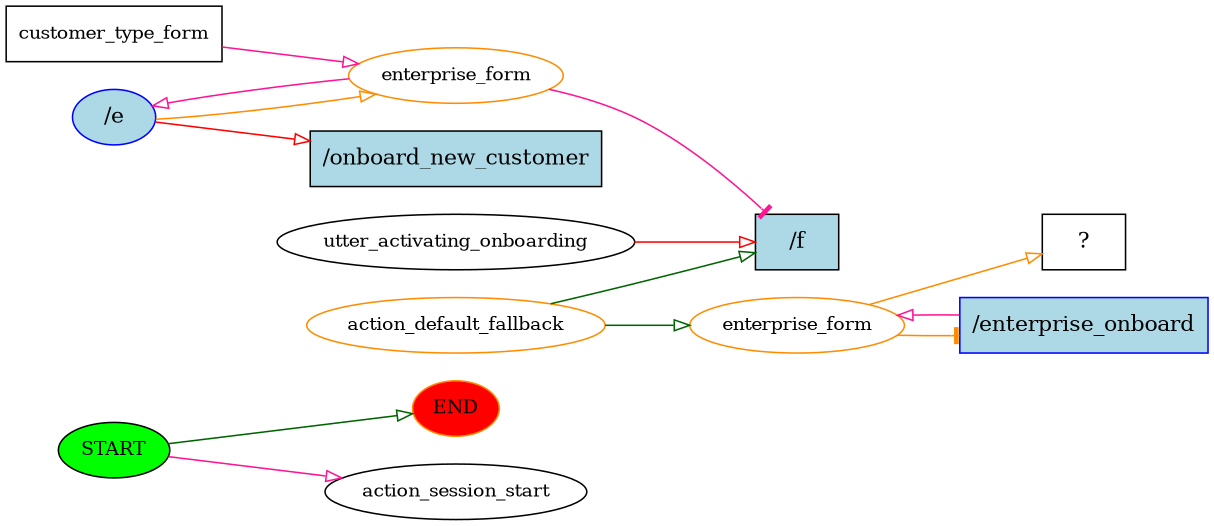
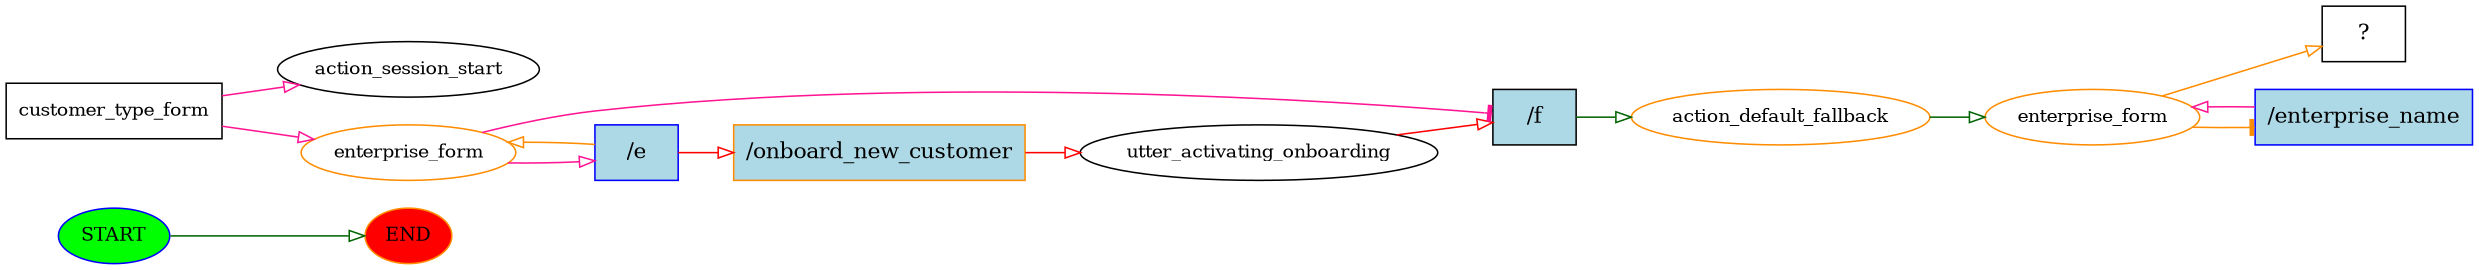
(114, 117) -> (637, 153)
none -> (1045, 153)
(456, 159) -> (879, 153)
(646, 281) -> (1596, 117)
(1084, 325) -> (2364, 117)
(114, 450) -> (114, 236)
(247, 466) -> (253, 91)
